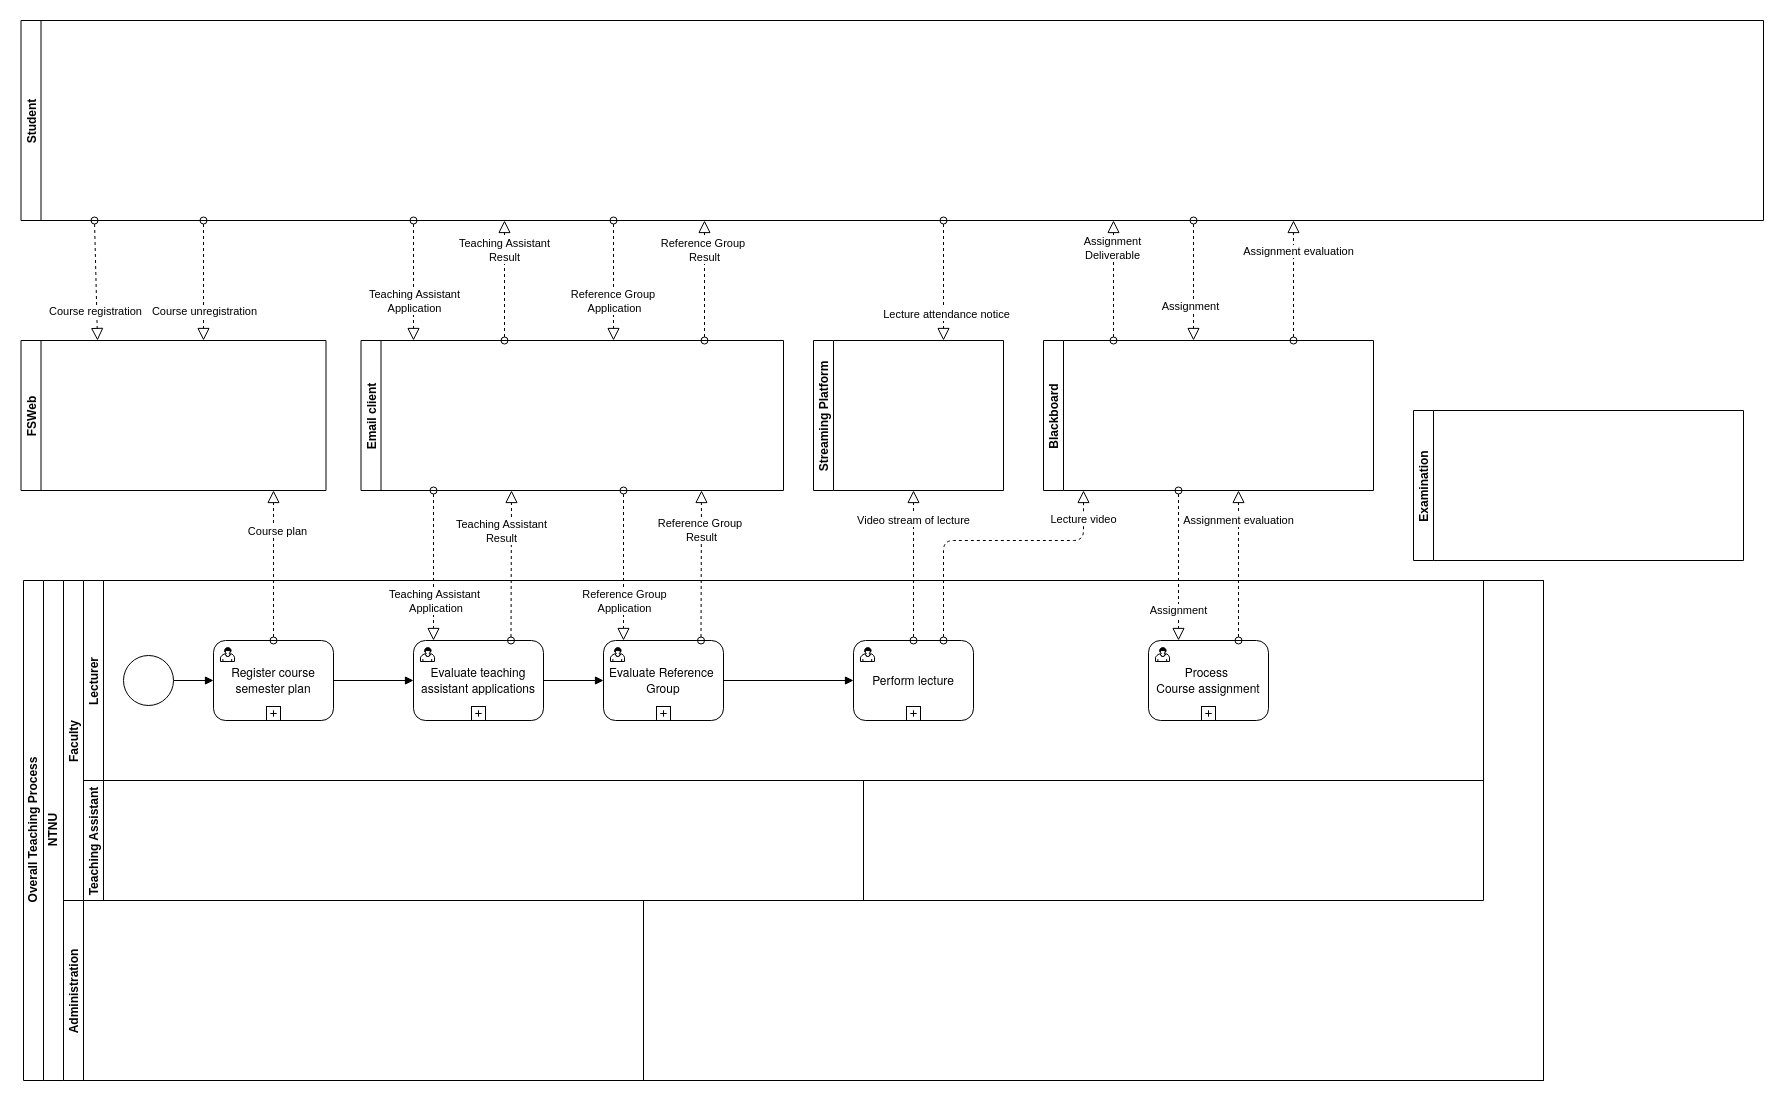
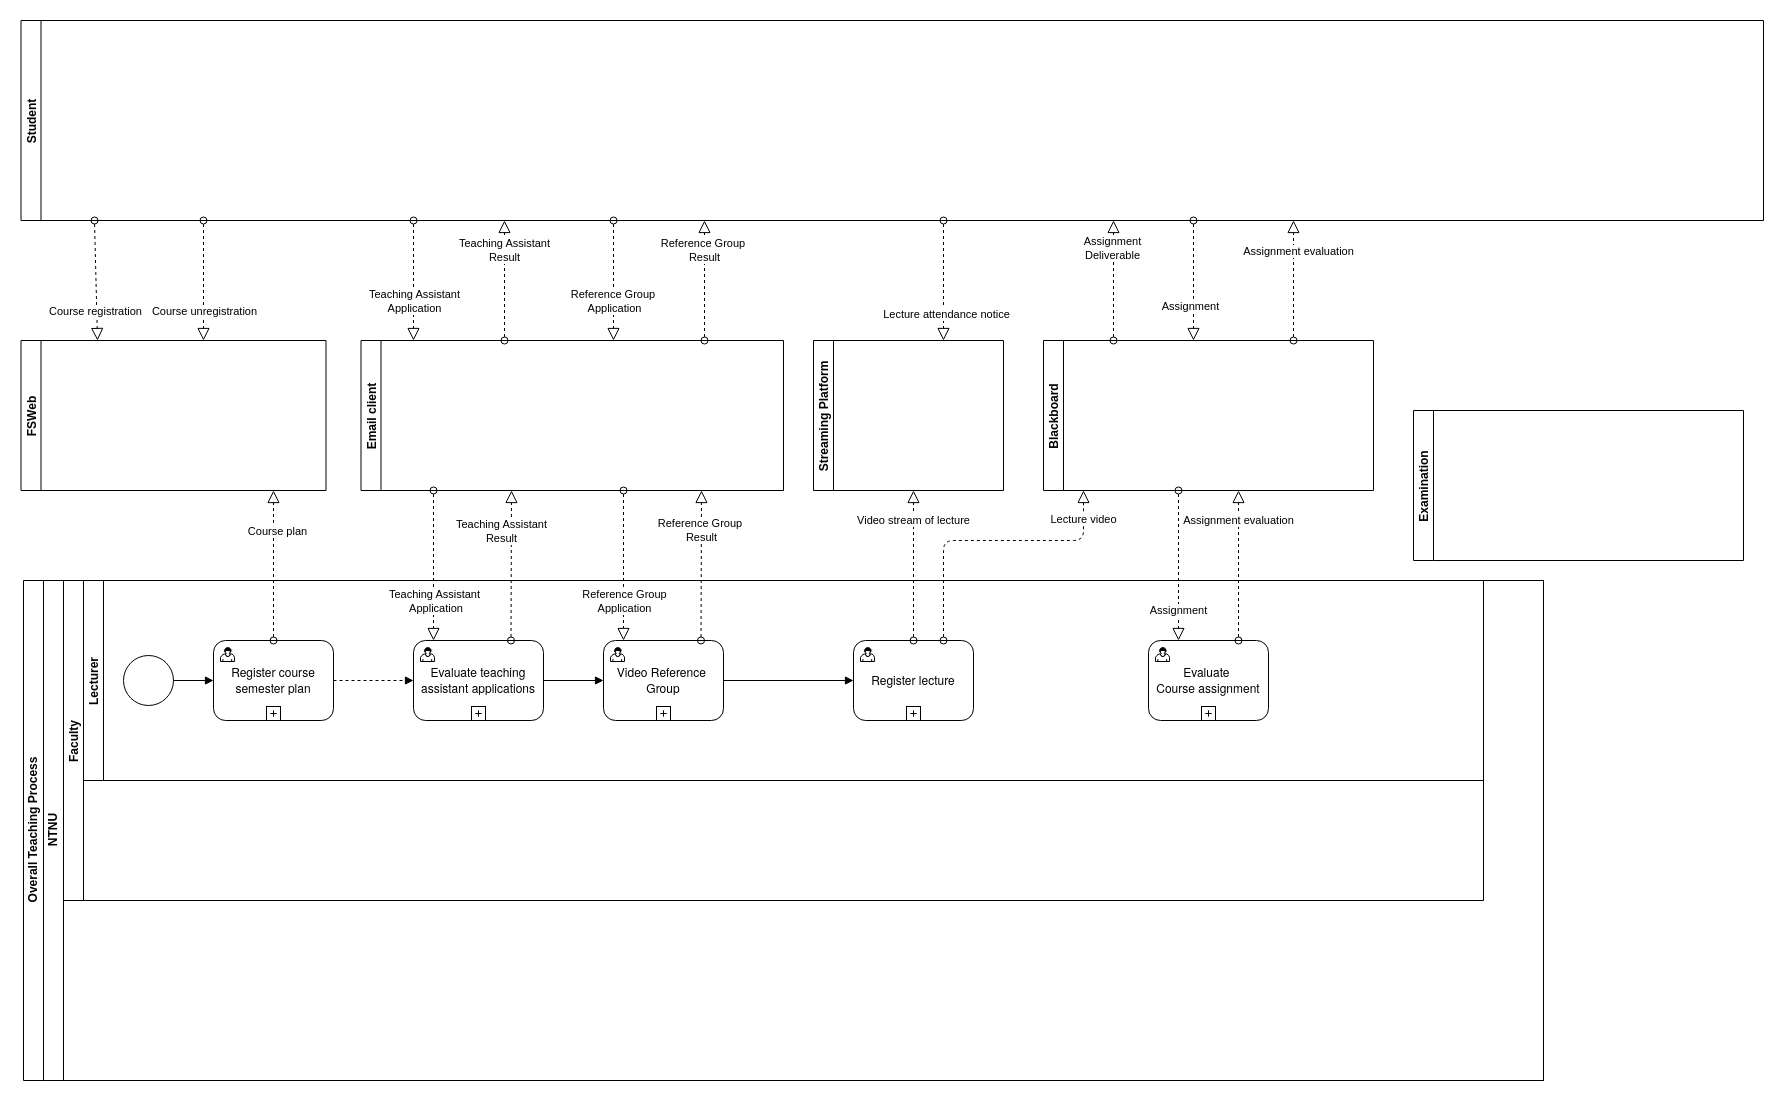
(369, 681) -> (369, 681)
(664, 681) -> (664, 681)
(914, 681) -> (914, 681)
(1209, 681) -> (1209, 681)
(474, 841) -> none
(354, 991) -> none
